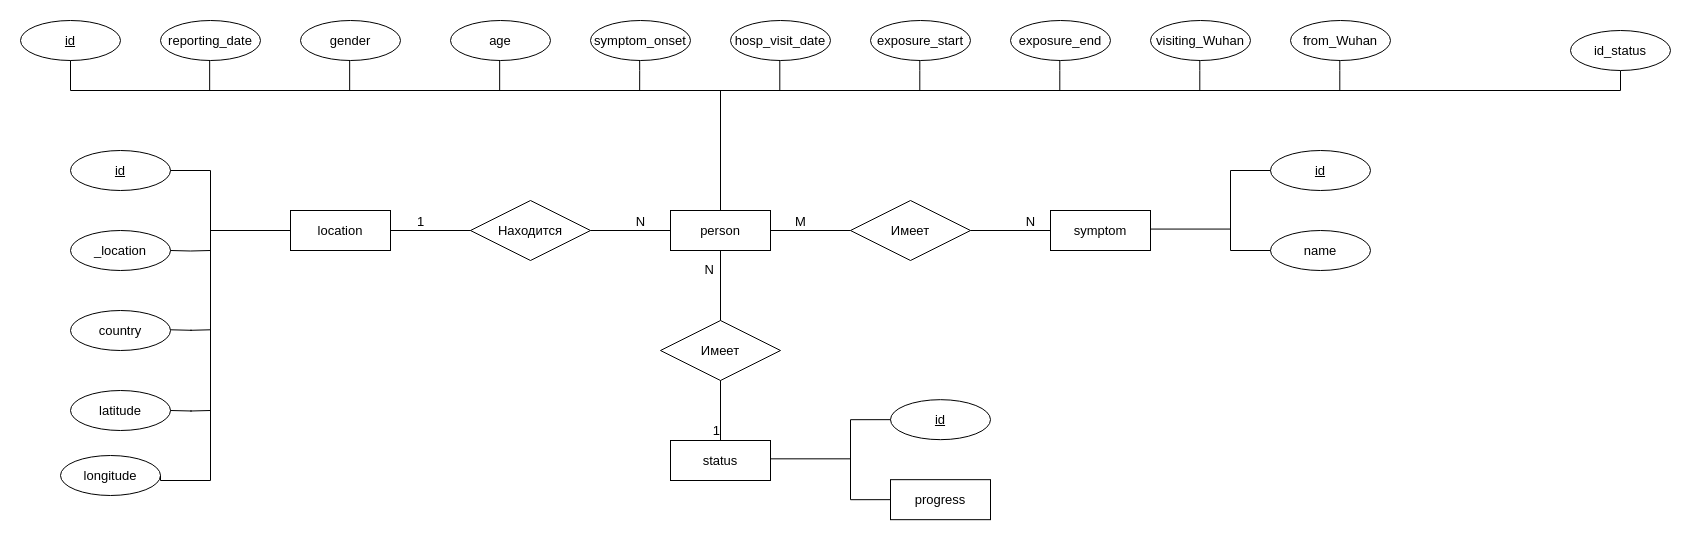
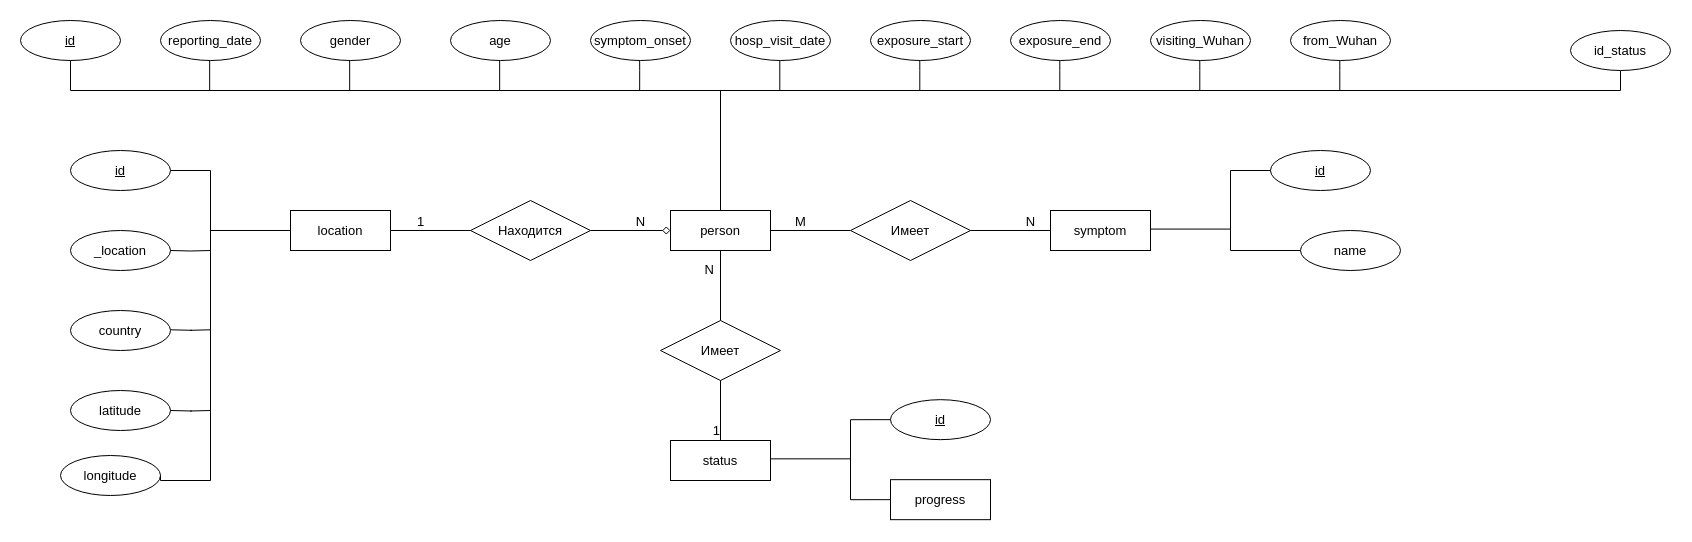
(666, 231) -> (662, 231)
(1321, 251) -> (1351, 251)
